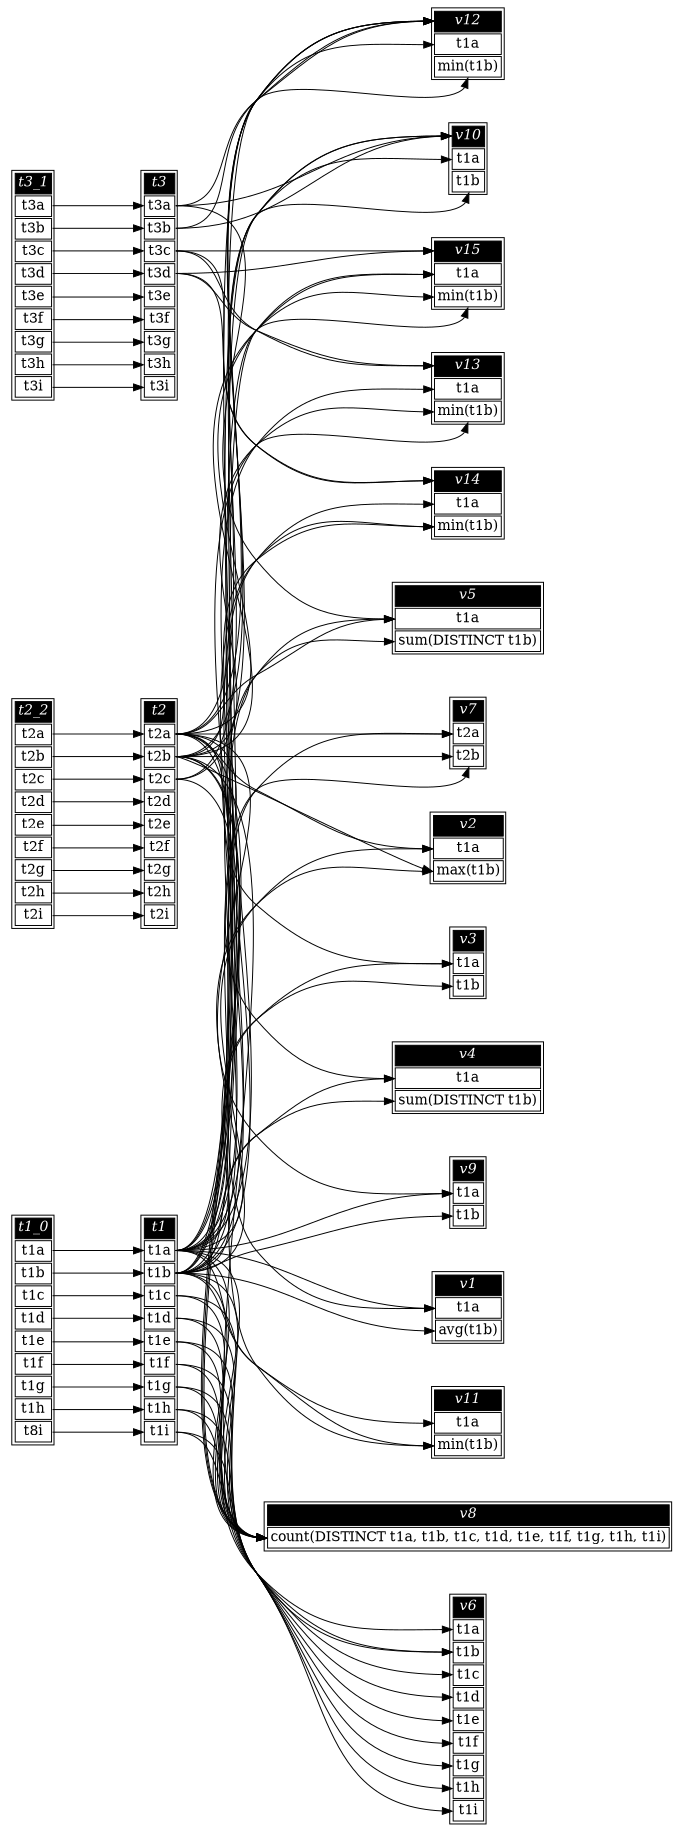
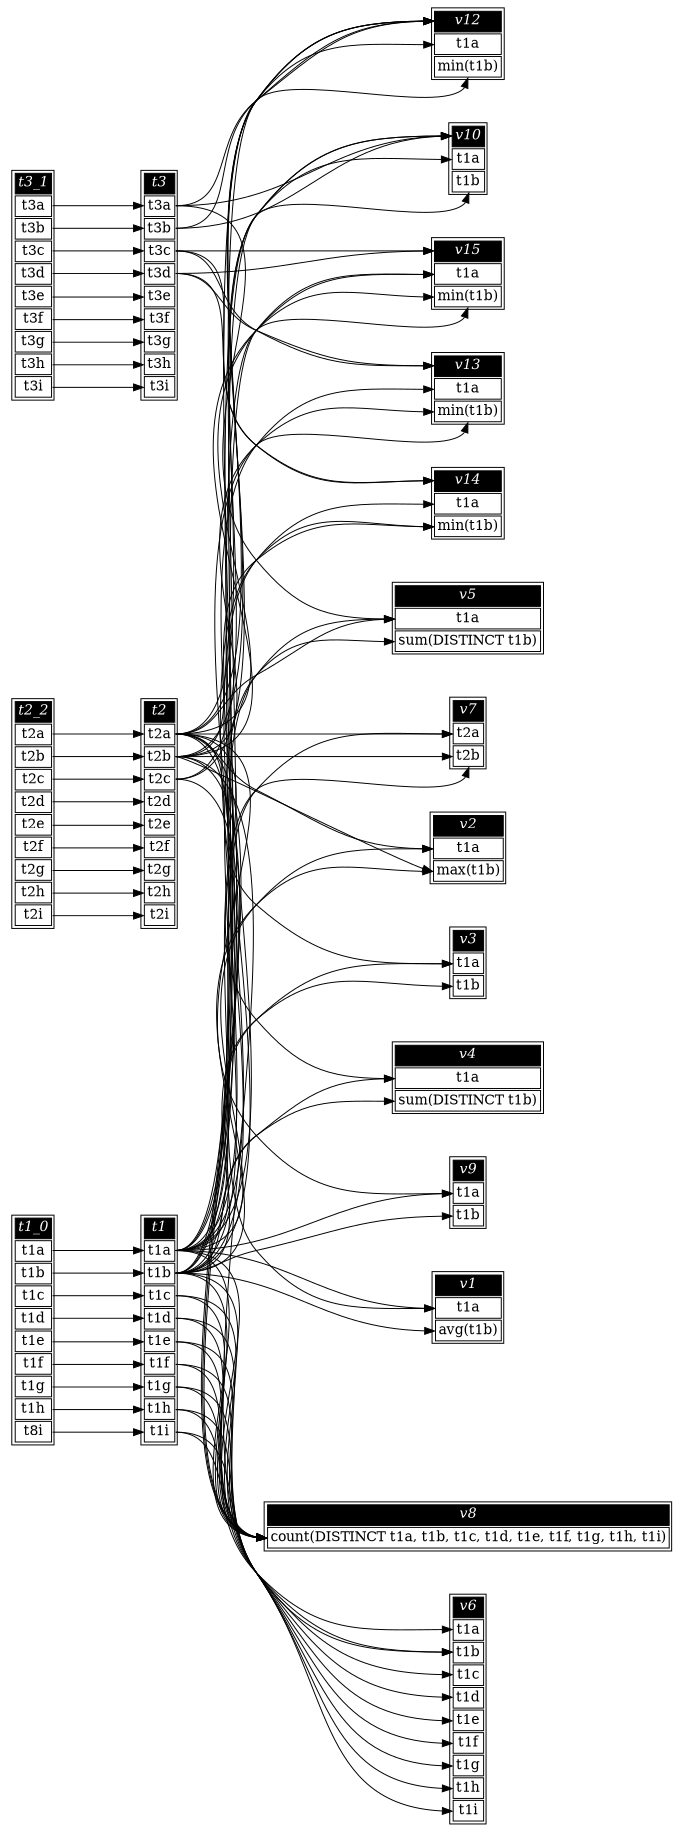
(468, 1422) -> none
